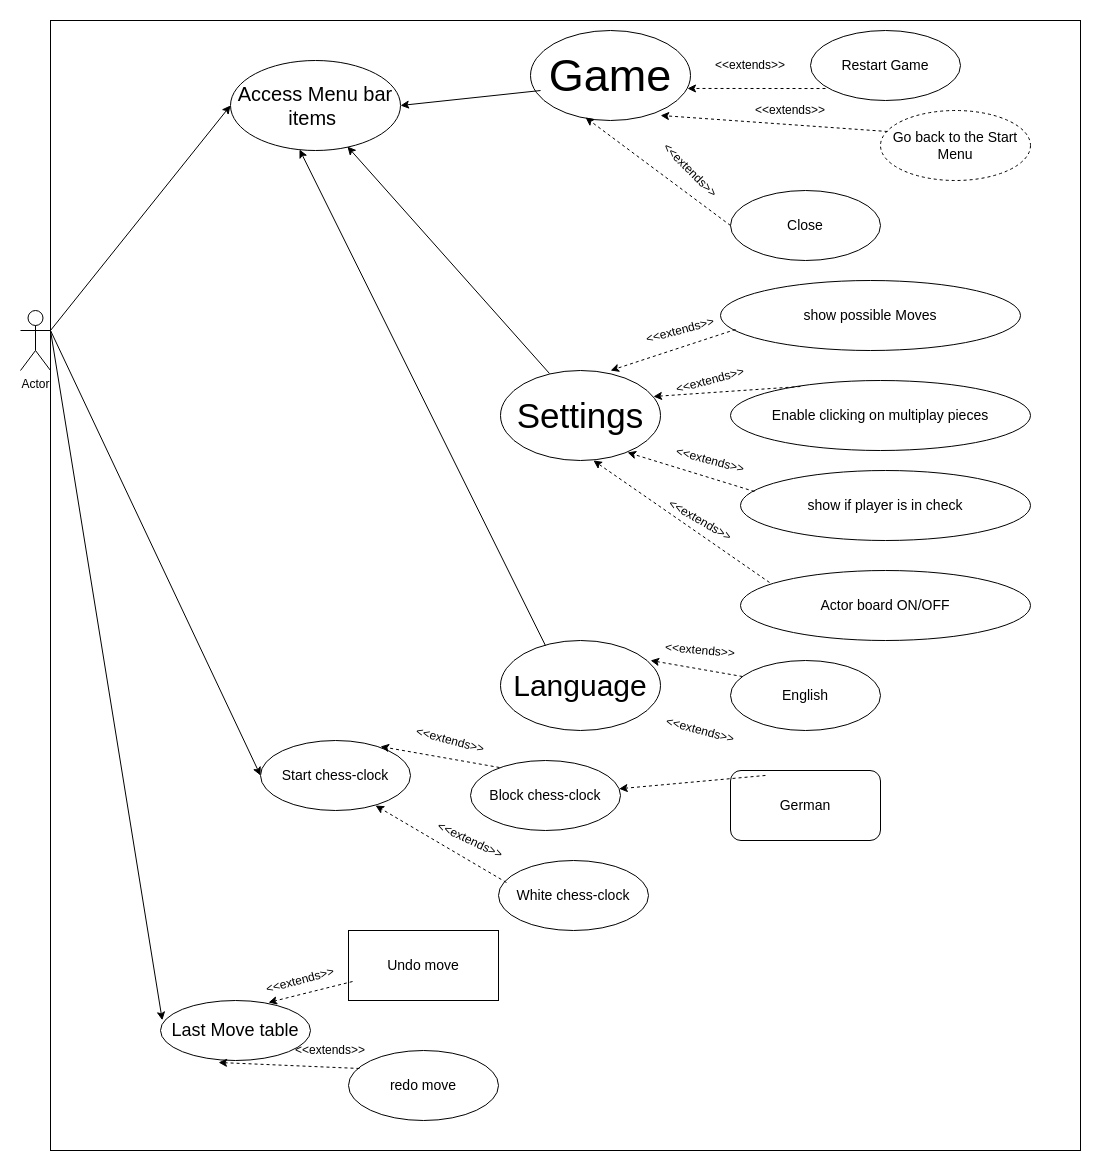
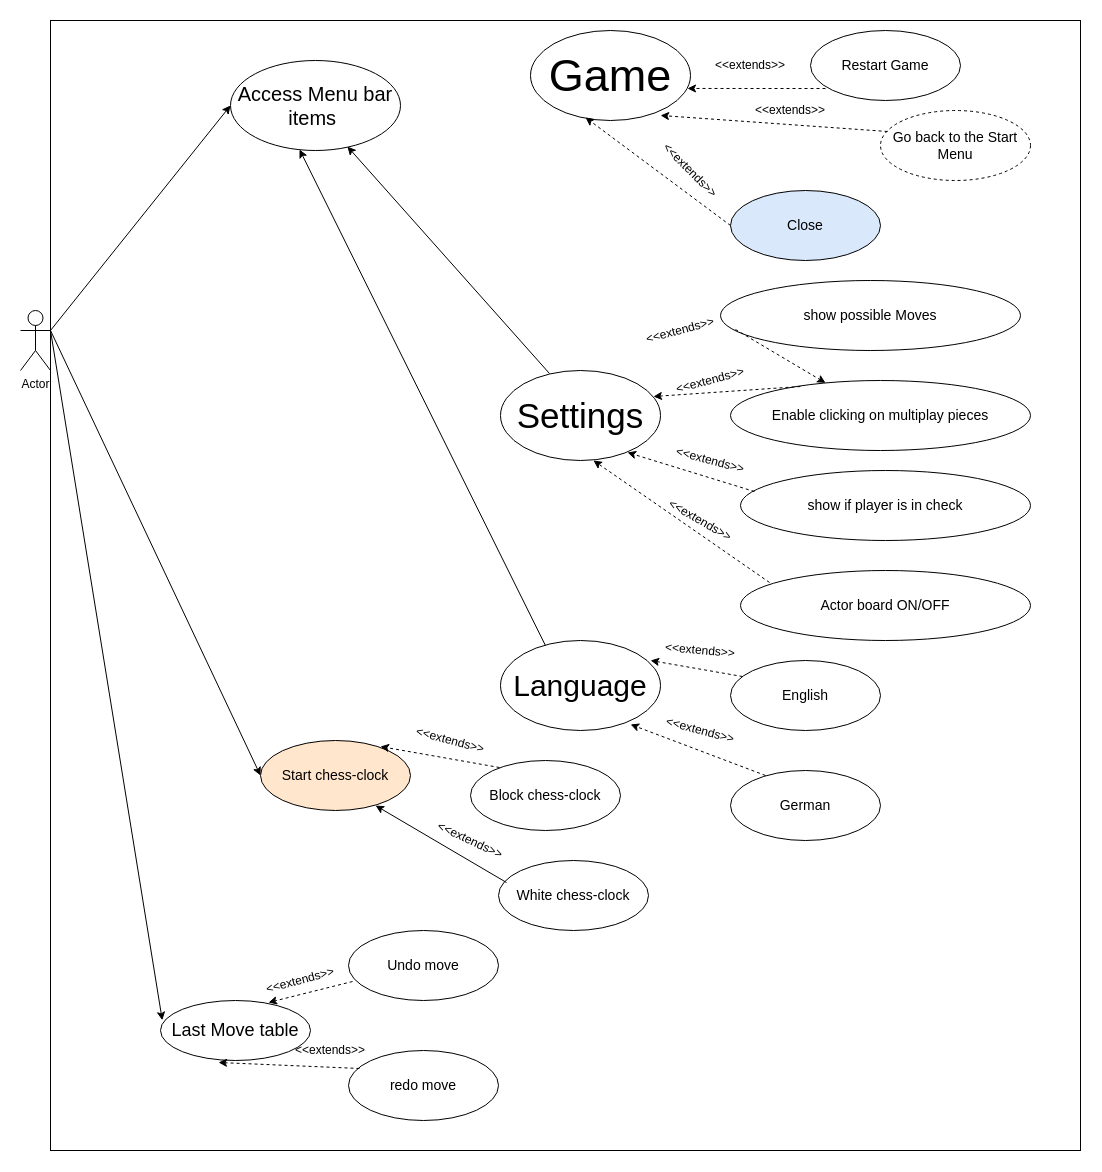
(474, 98) -> none
(806, 226) -> (806, 226)
(677, 349) -> (778, 355)
(336, 776) -> (336, 776)
(695, 782) -> (701, 751)
(806, 806) -> (806, 806)
(443, 845) -> (443, 845)
(424, 966) -> (424, 966)
